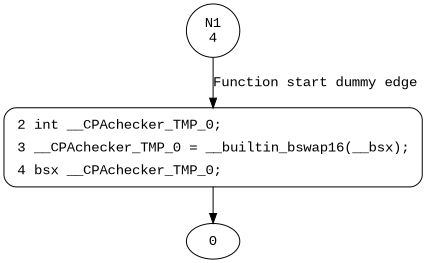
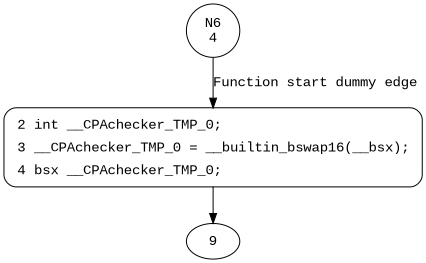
(213, 31) -> (213, 31)
(213, 241) -> (213, 241)
